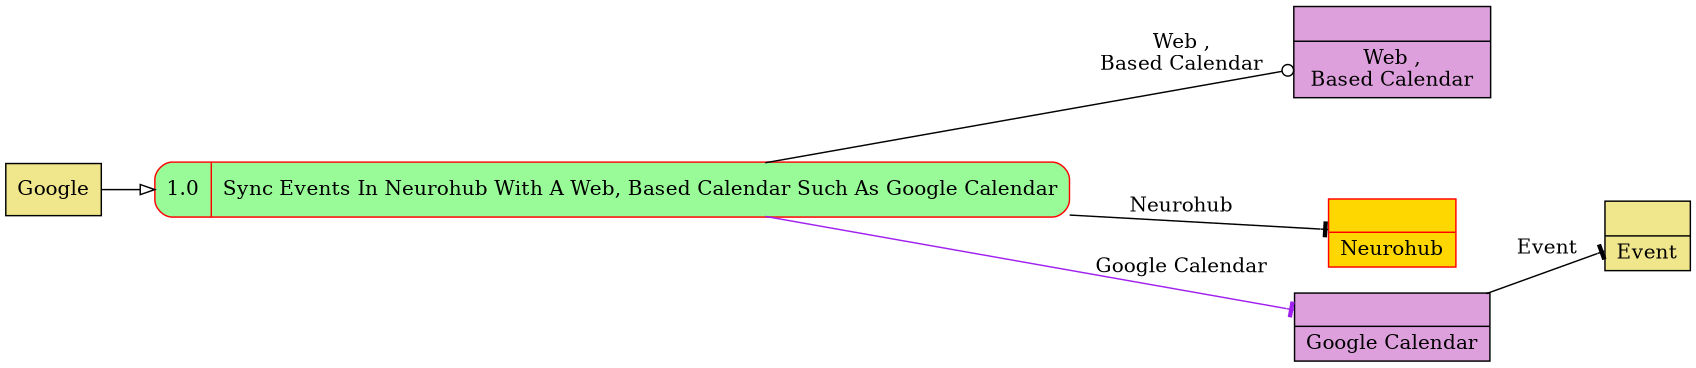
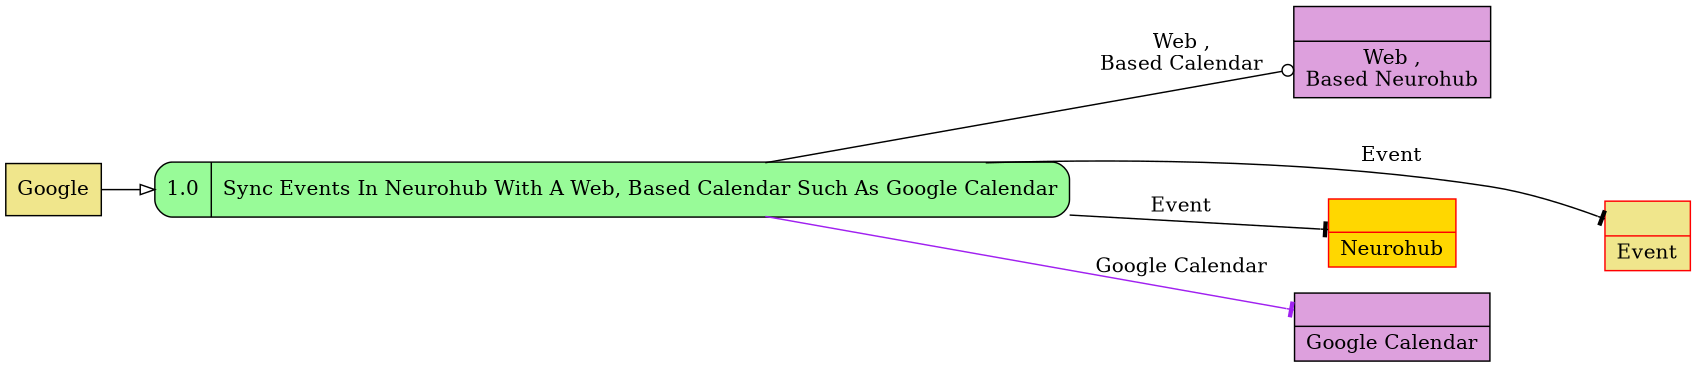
(1392, 80) -> (1392, 80)
(612, 190) -> (612, 190)
(1182, 206) -> (1182, 206)
(1648, 236) -> (1648, 236)
(1542, 274) -> (1294, 166)
